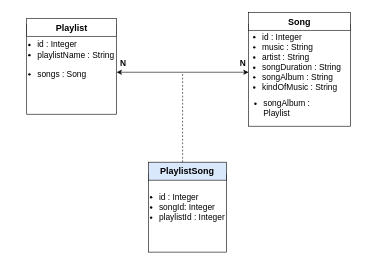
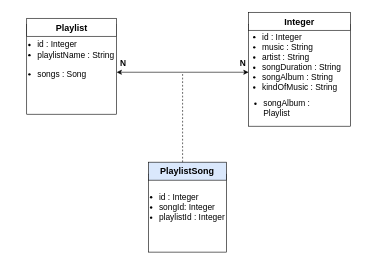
(300, 21) -> (300, 21)
